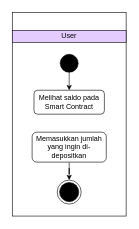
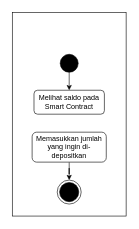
(69, 36) -> none
